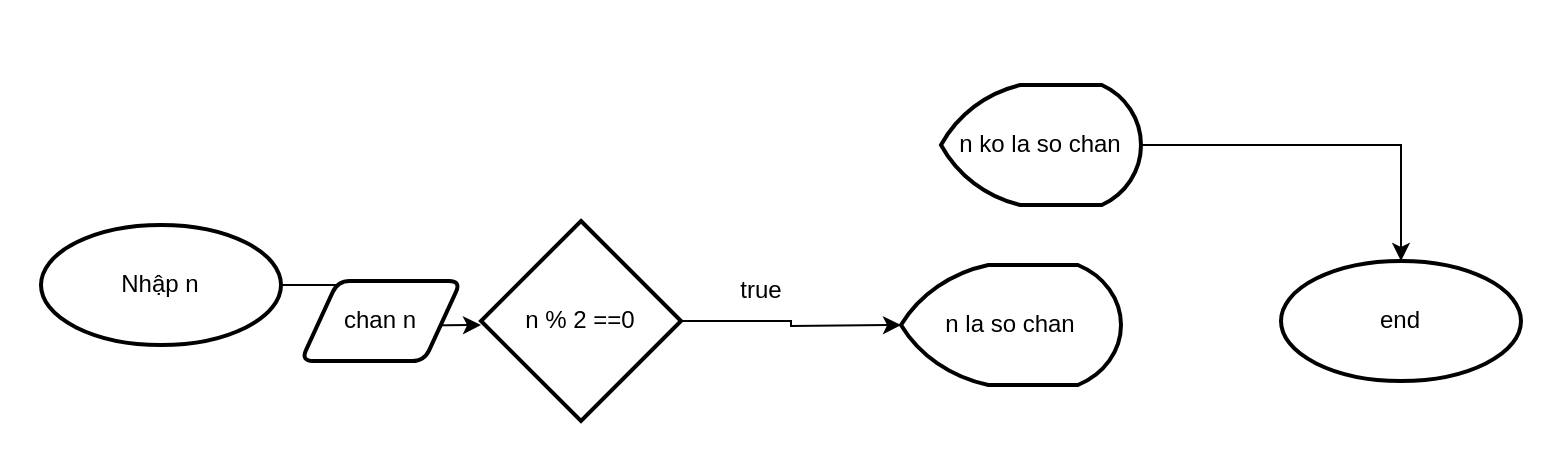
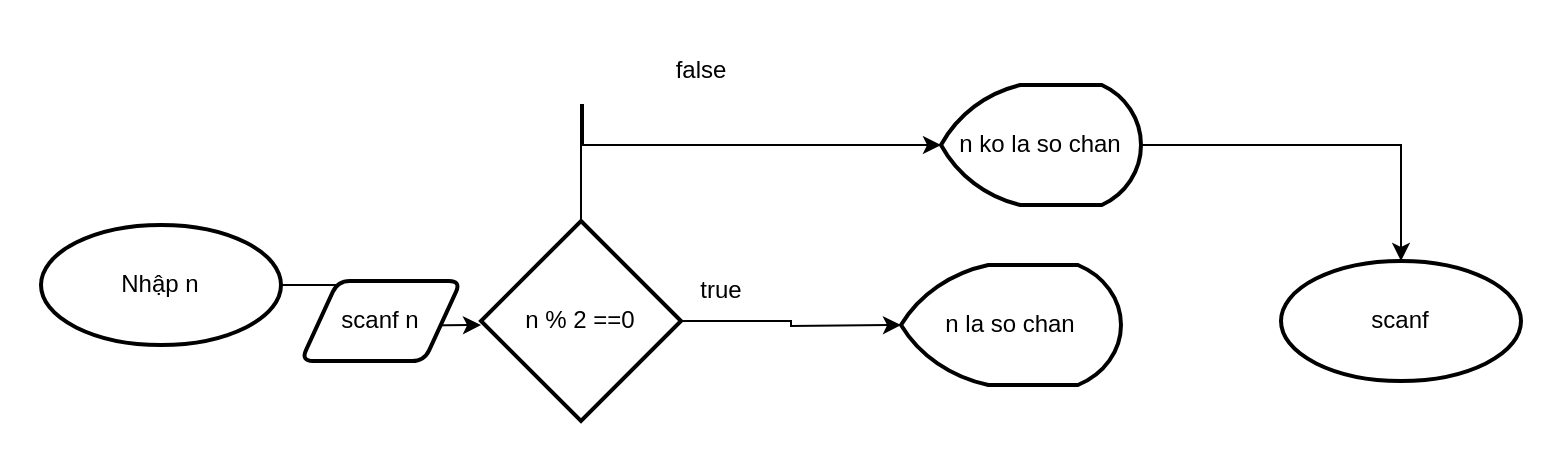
none -> (701, 71)
none -> (677, 145)
(761, 291) -> (721, 291)
(381, 321) -> (381, 321)
(1401, 321) -> (1401, 321)
